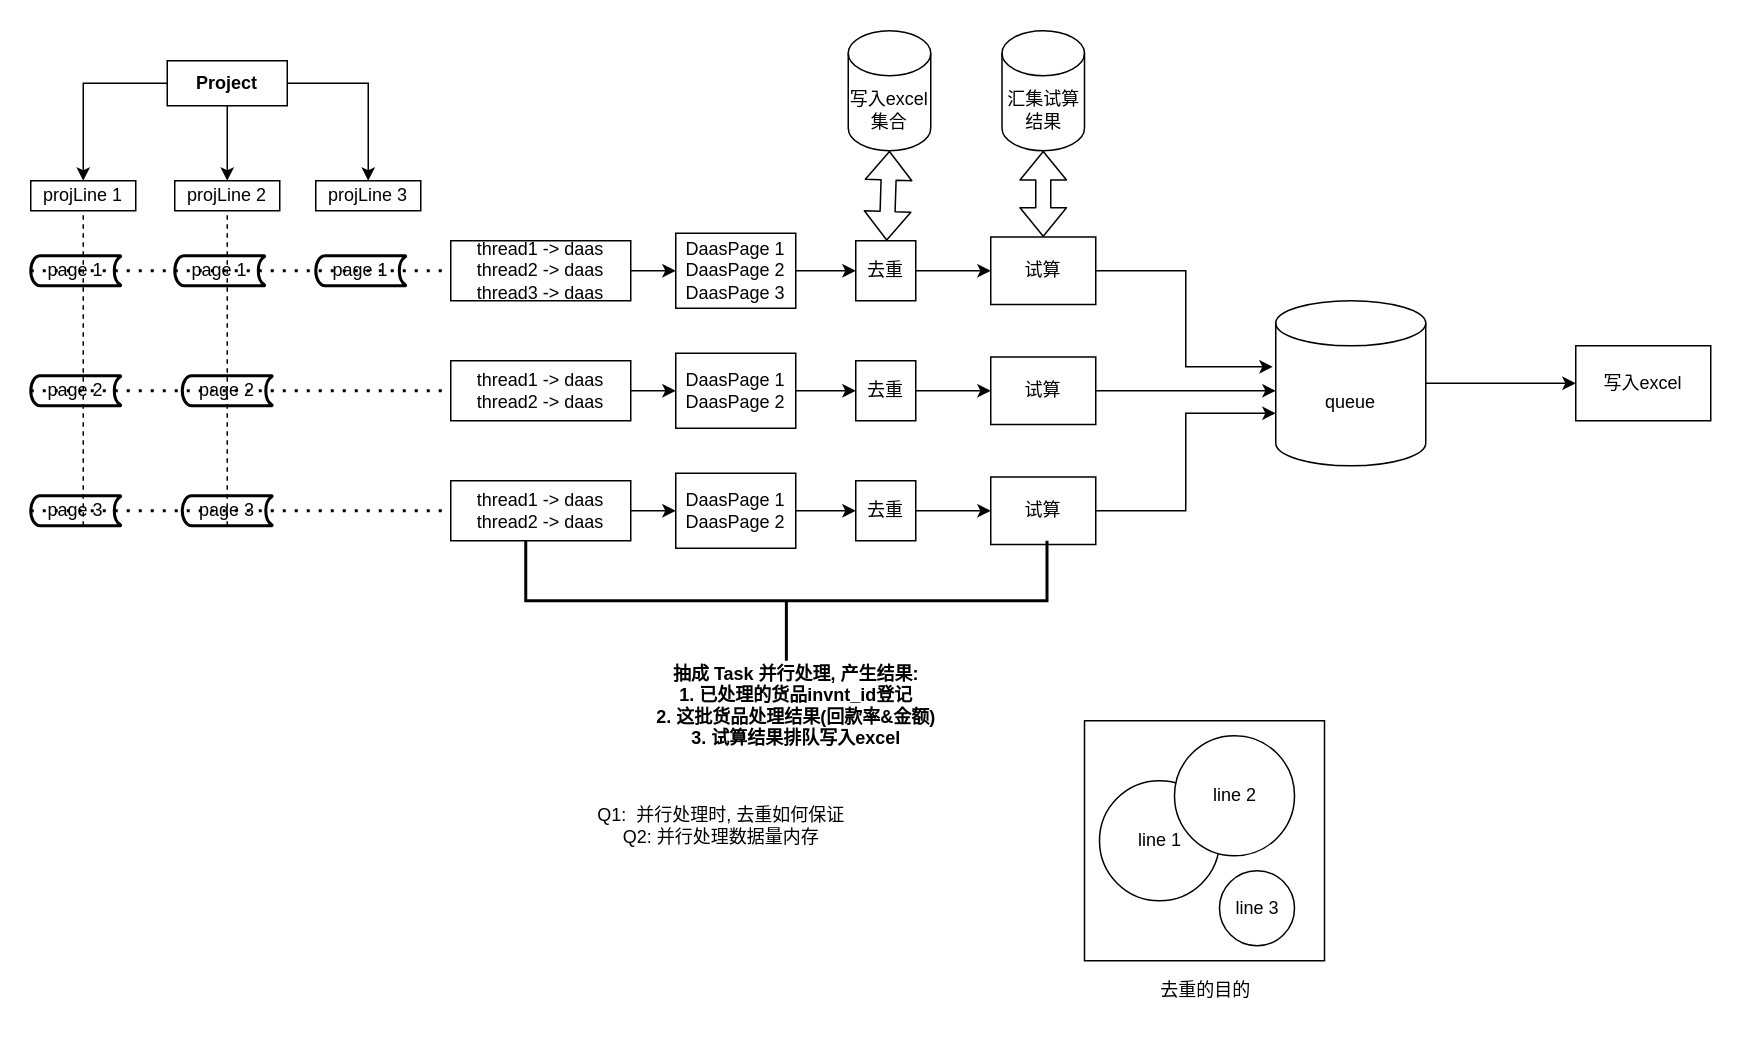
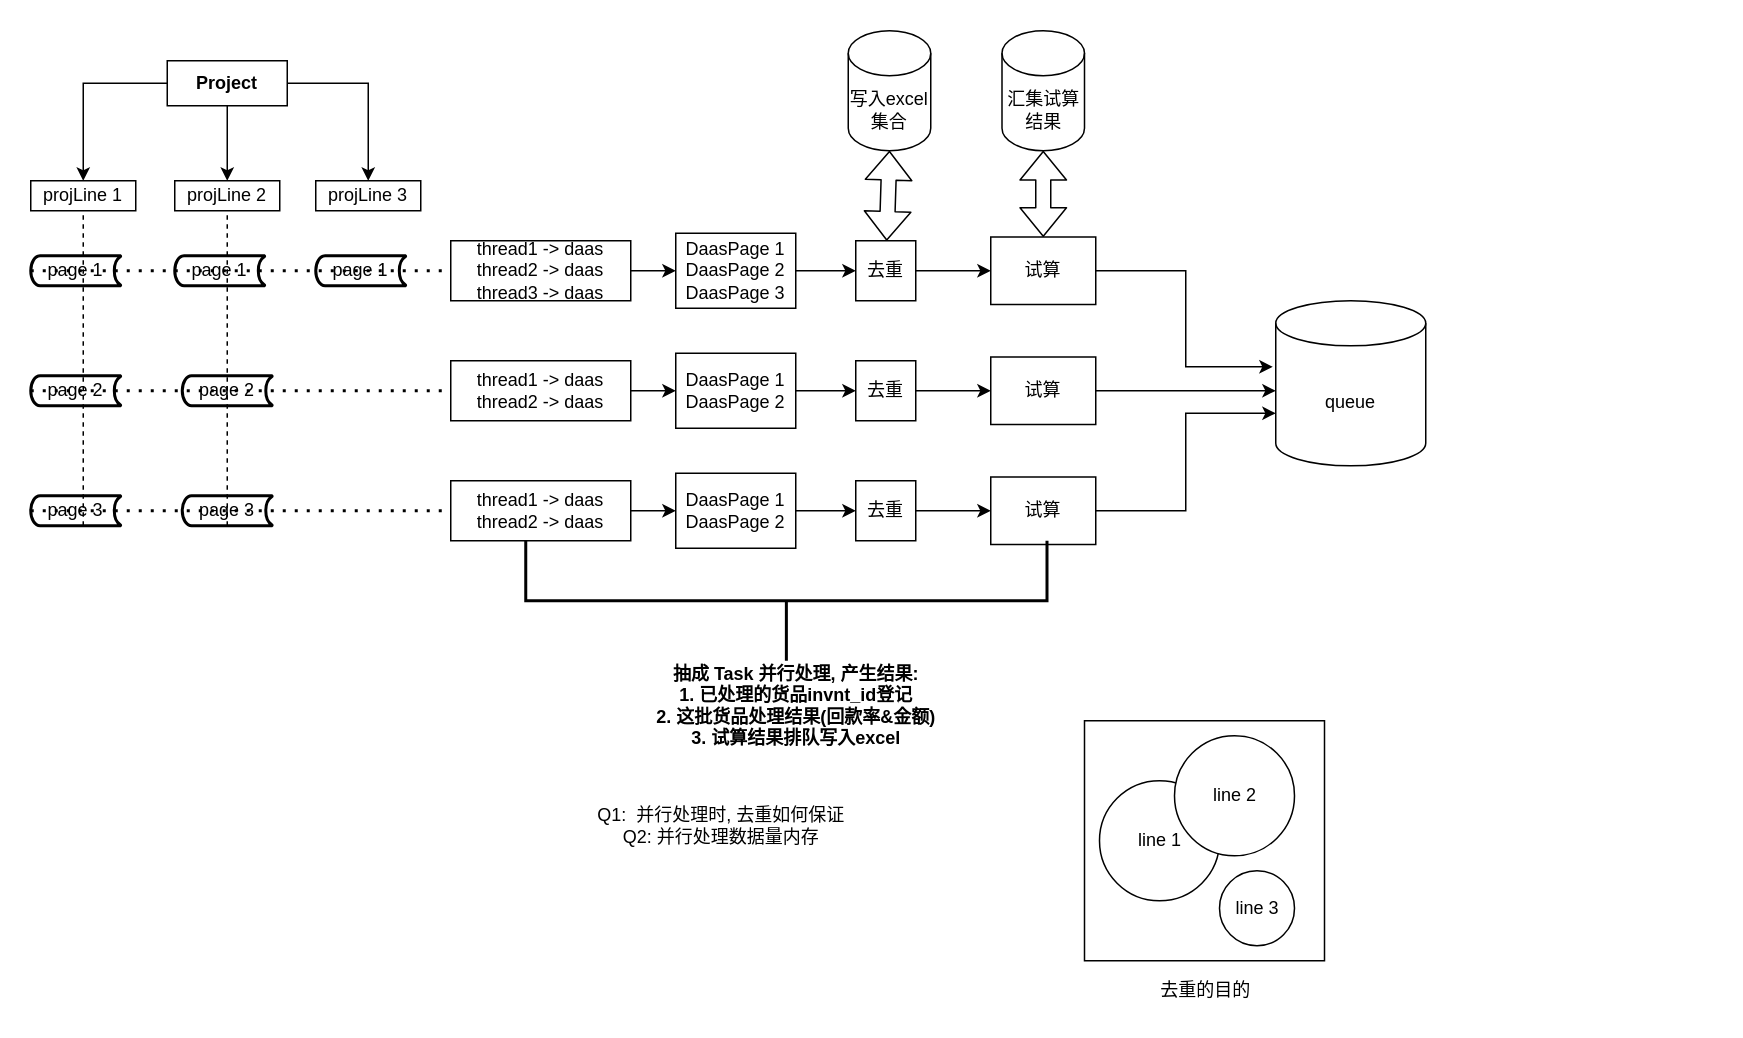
(1496, 383) -> none
(1643, 383) -> none
